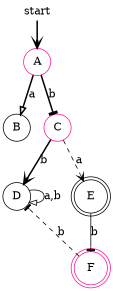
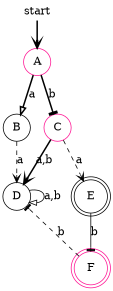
none -> (17, 158)
(44, 161) -> (44, 161)
